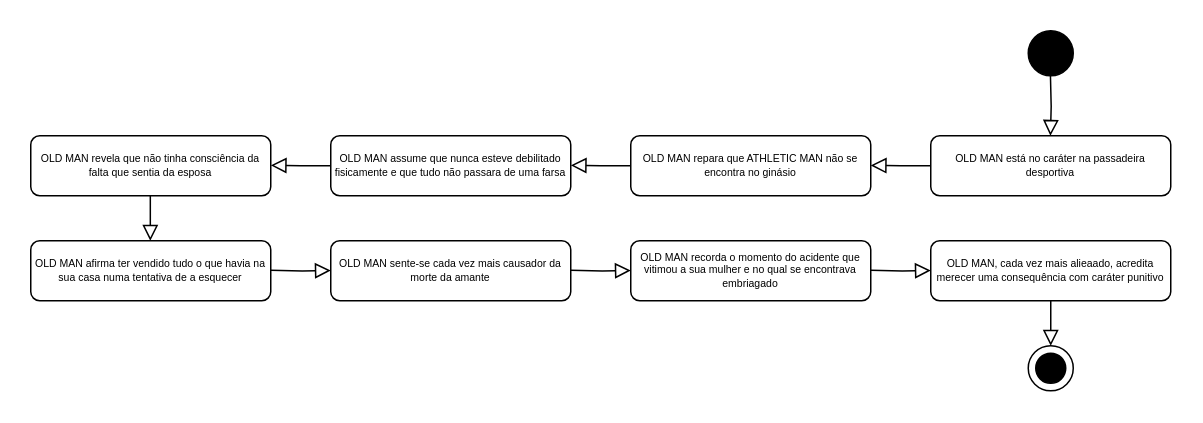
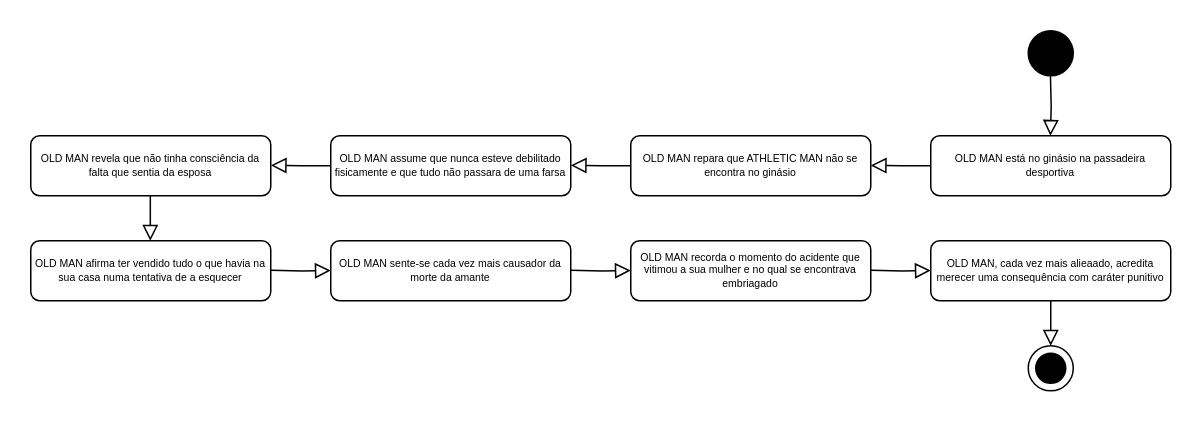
(1051, 166) -> (1051, 166)
